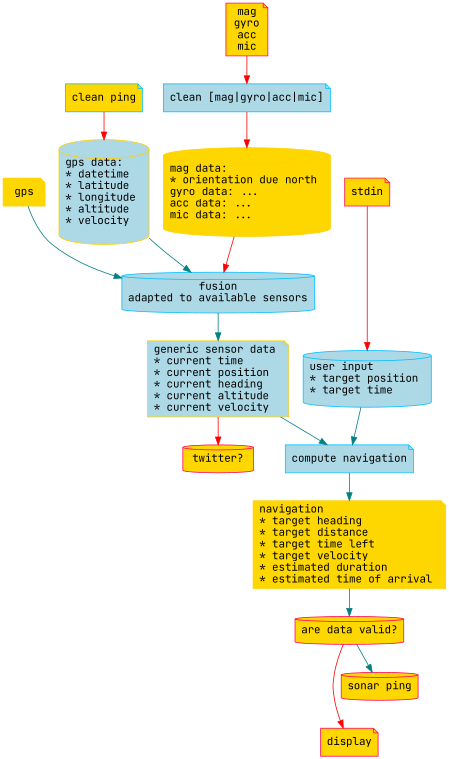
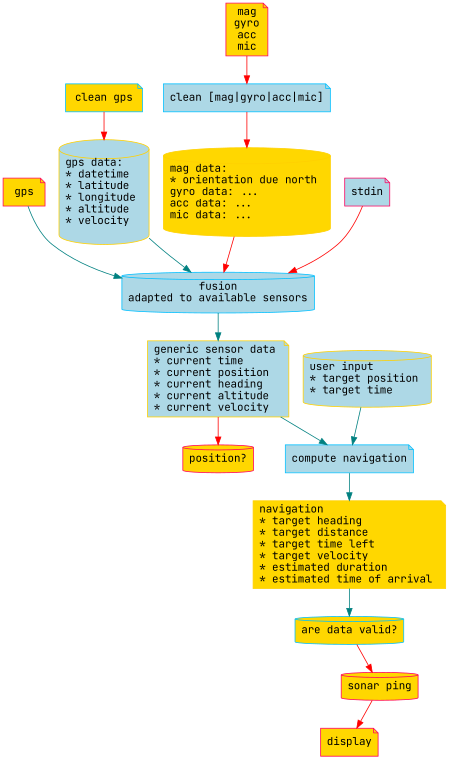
(104, 98) -> (104, 98)
(24, 192) -> (24, 192)
(367, 192) -> (367, 192)
(367, 274) -> (337, 245)
(367, 379) -> (367, 379)
(218, 459) -> (218, 459)
(349, 630) -> (349, 630)
(363, 655) -> (363, 655)
(333, 682) -> (366, 711)
